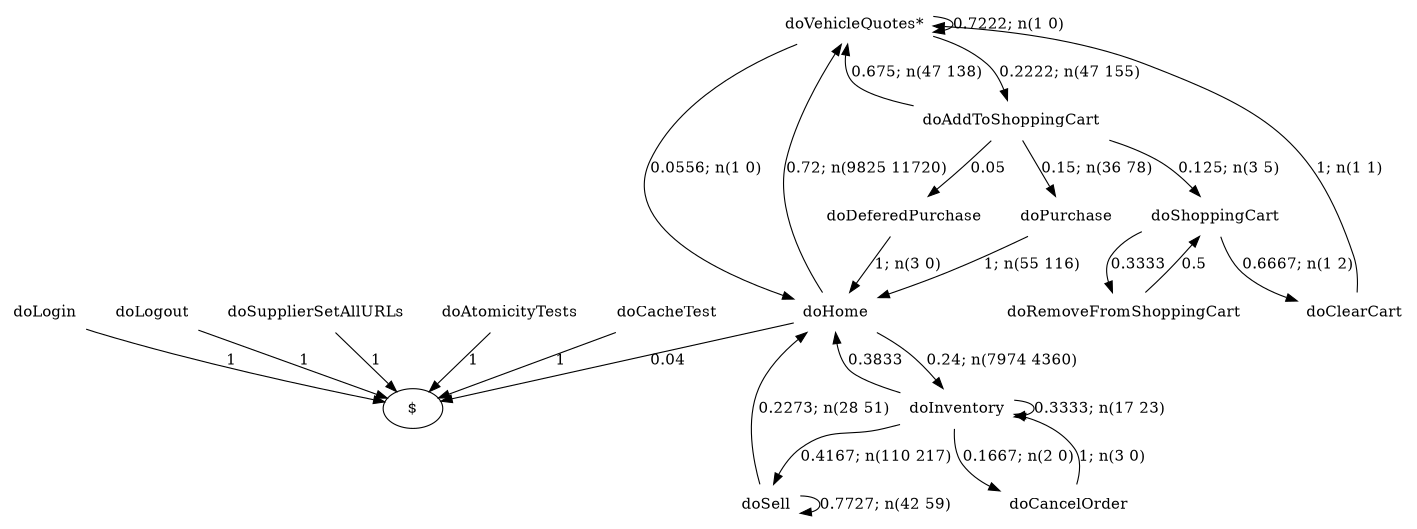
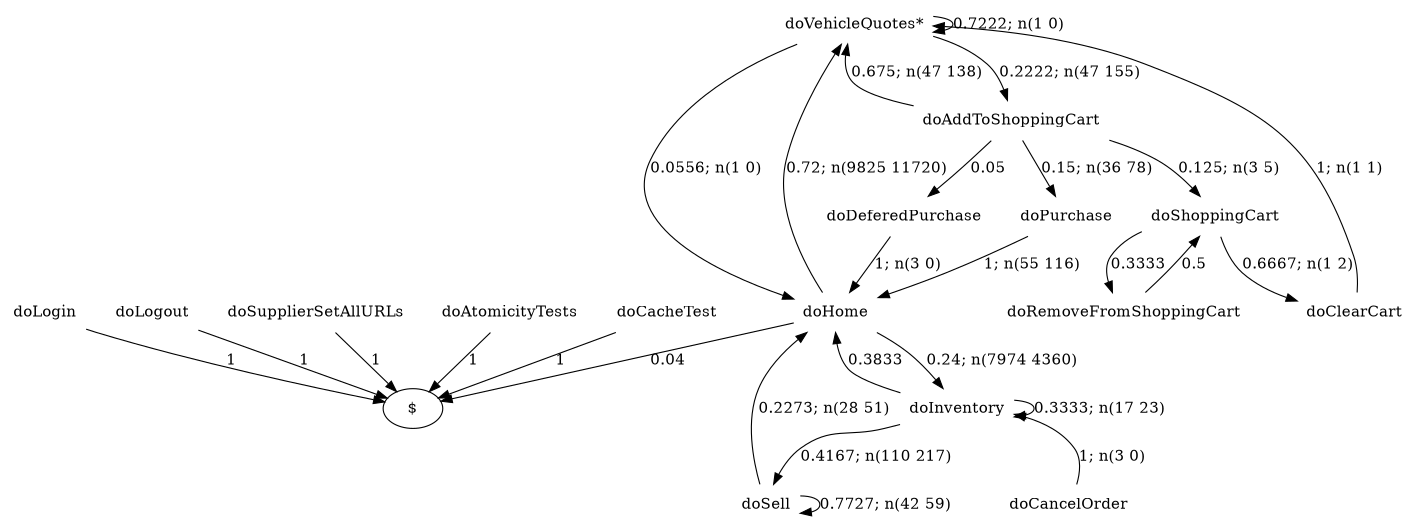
(962, 464) -> none
